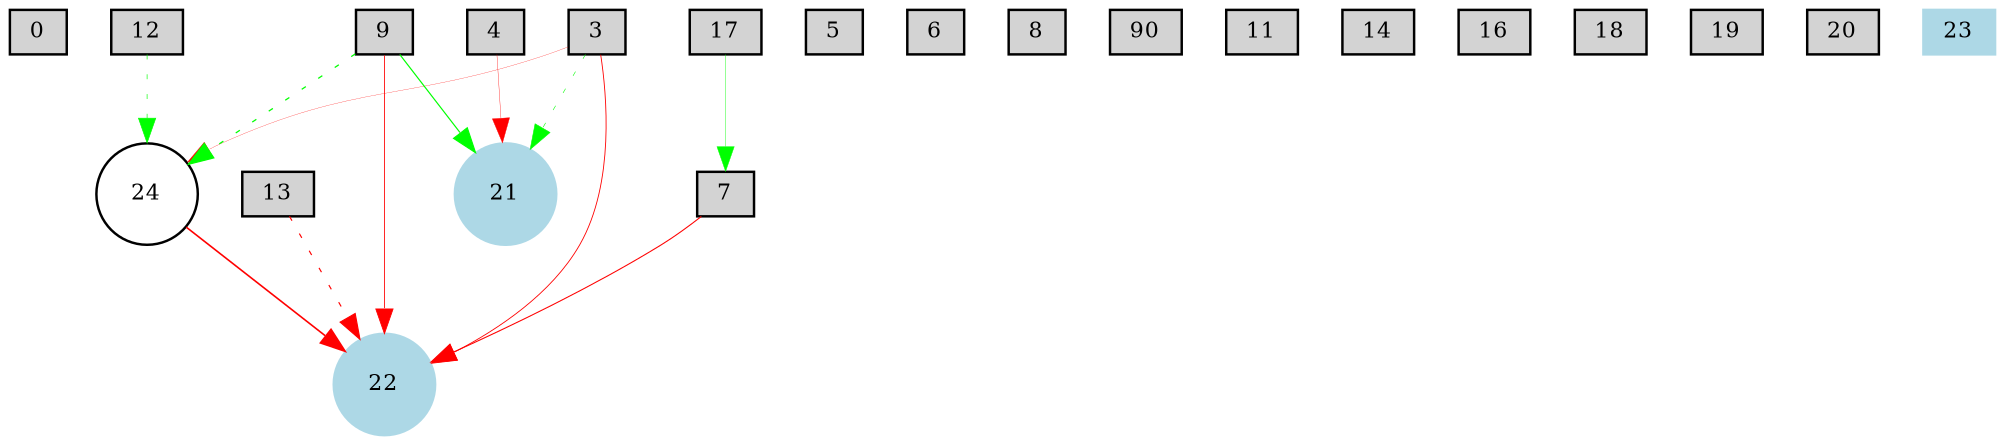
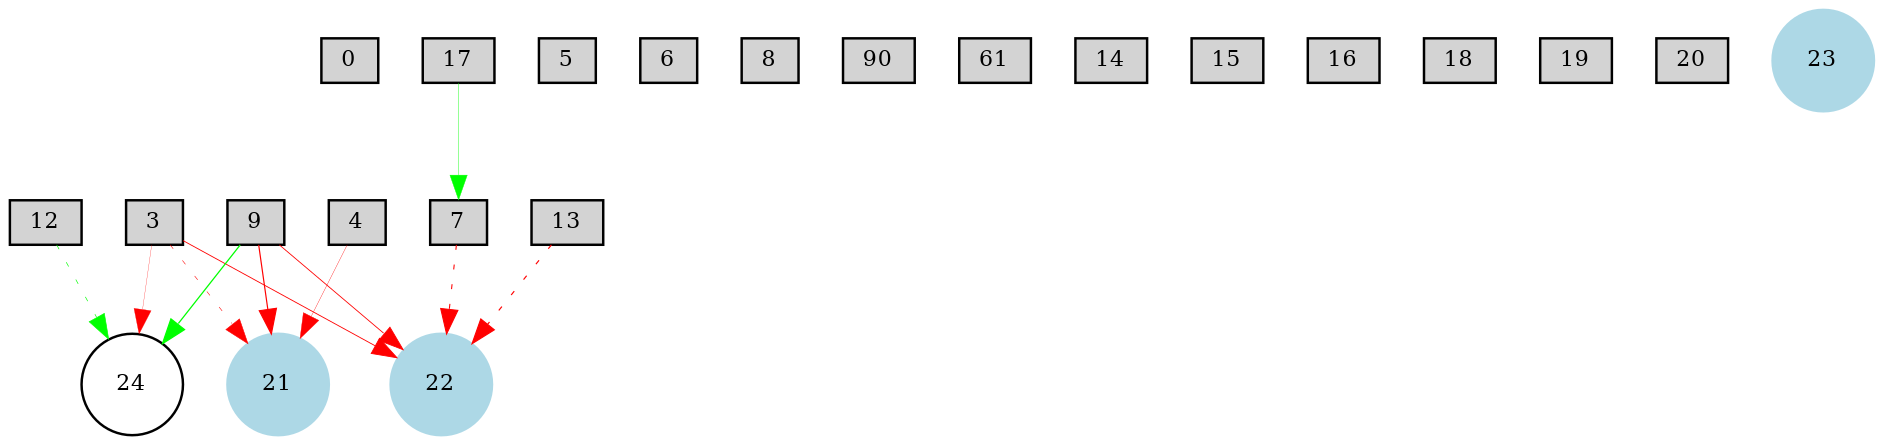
(1262, 32) -> (995, 61)
(1959, 32) -> (1823, 61)
none -> (1227, 61)
(564, 91) -> (195, 276)
(434, 99) -> (262, 266)
(282, 102) -> (215, 276)
(256, 281) -> none
(581, 290) -> (453, 277)
